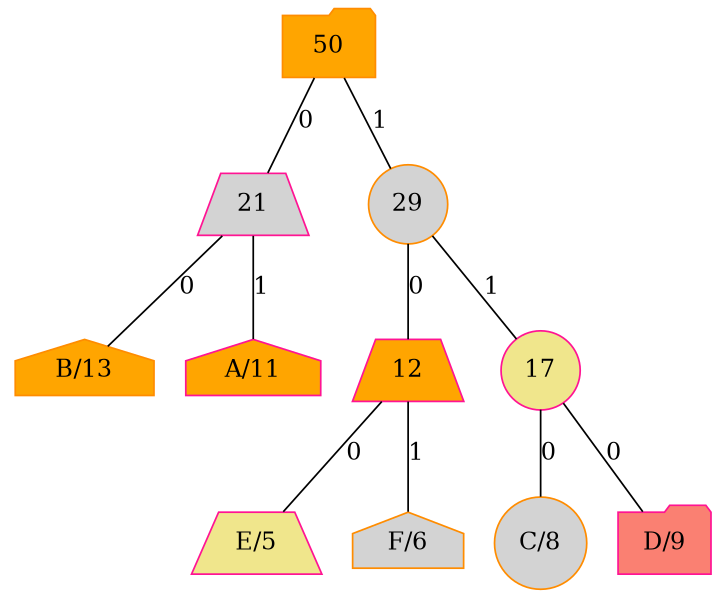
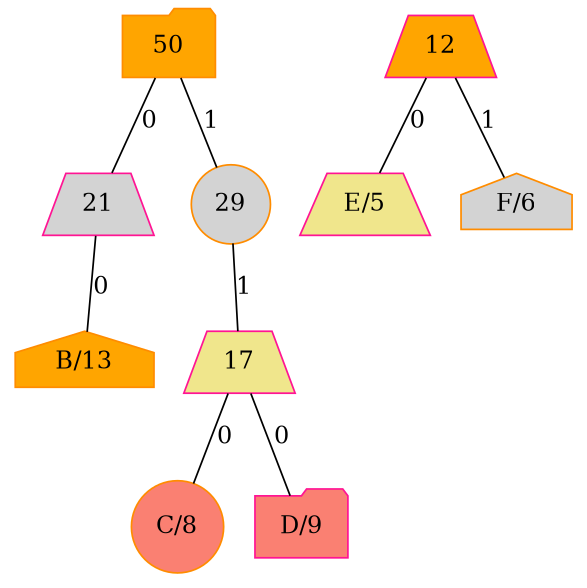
(408, 292) -> none
(253, 370) -> none
(541, 370) -> (239, 362)
(541, 543) -> (178, 527)
